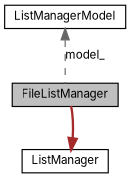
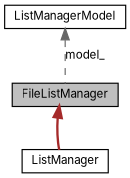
(73, 122) -> (57, 134)
